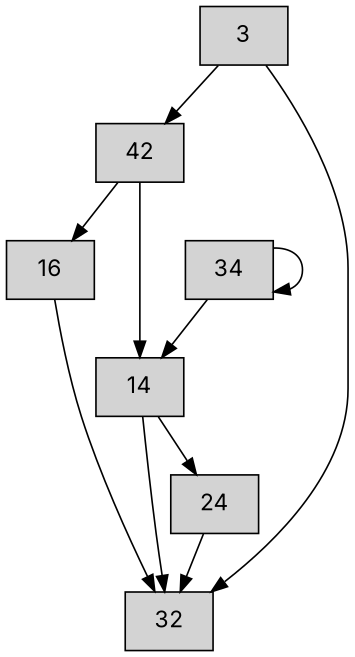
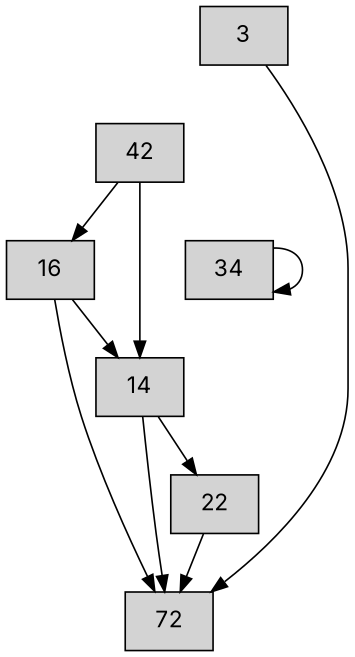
(197, 88) -> none
(190, 322) -> (90, 322)
(215, 504) -> (215, 504)
(169, 621) -> (169, 621)
